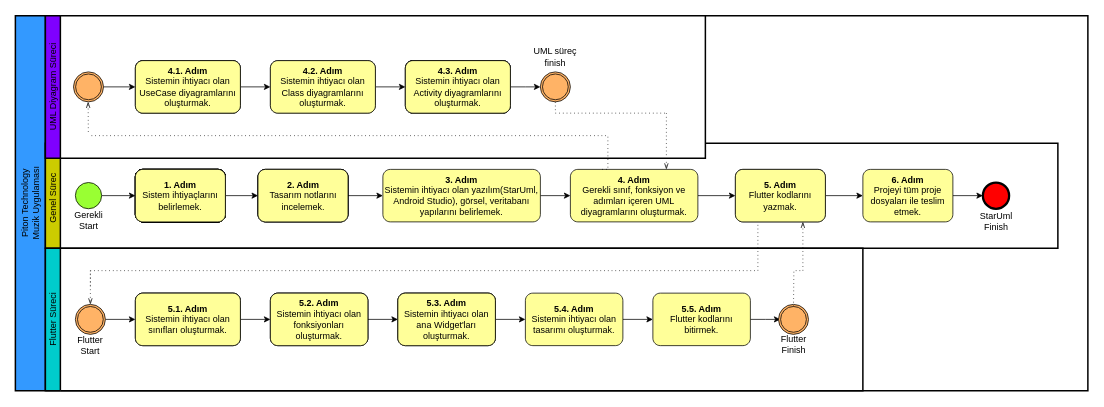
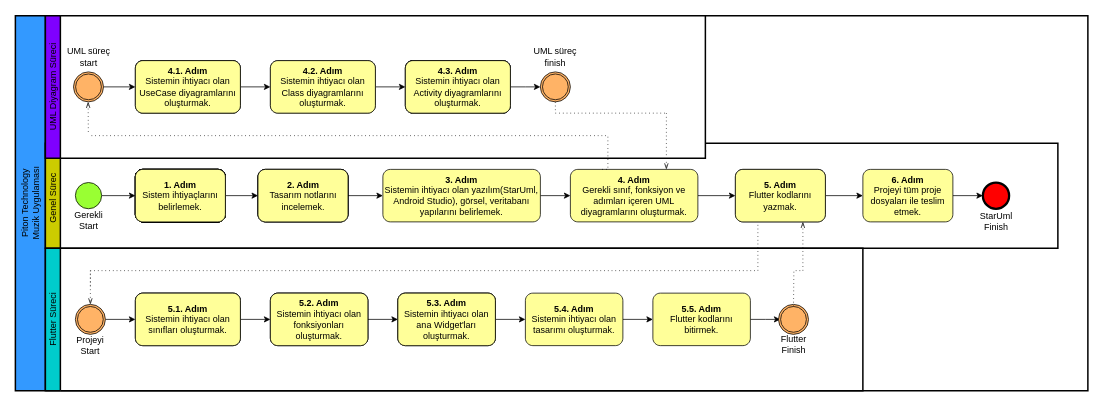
none -> (89, 57)
(90, 345) -> (90, 345)
